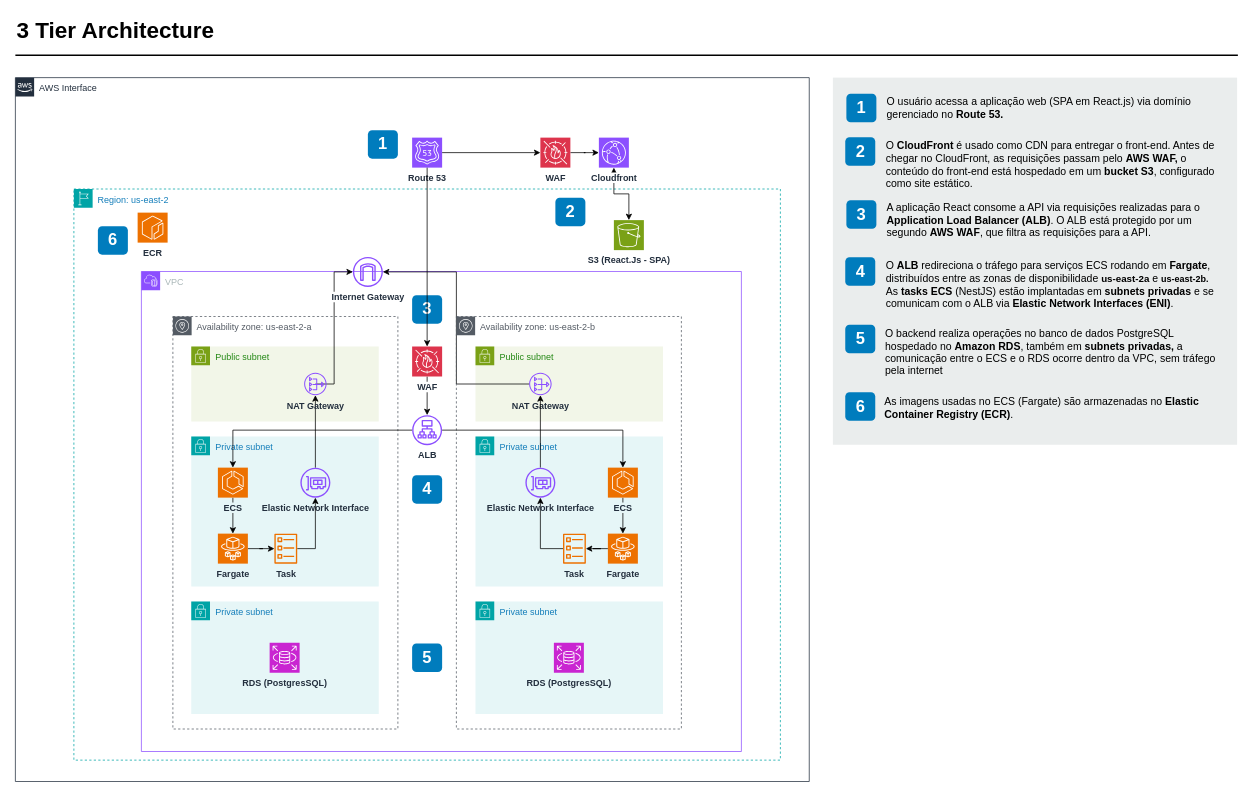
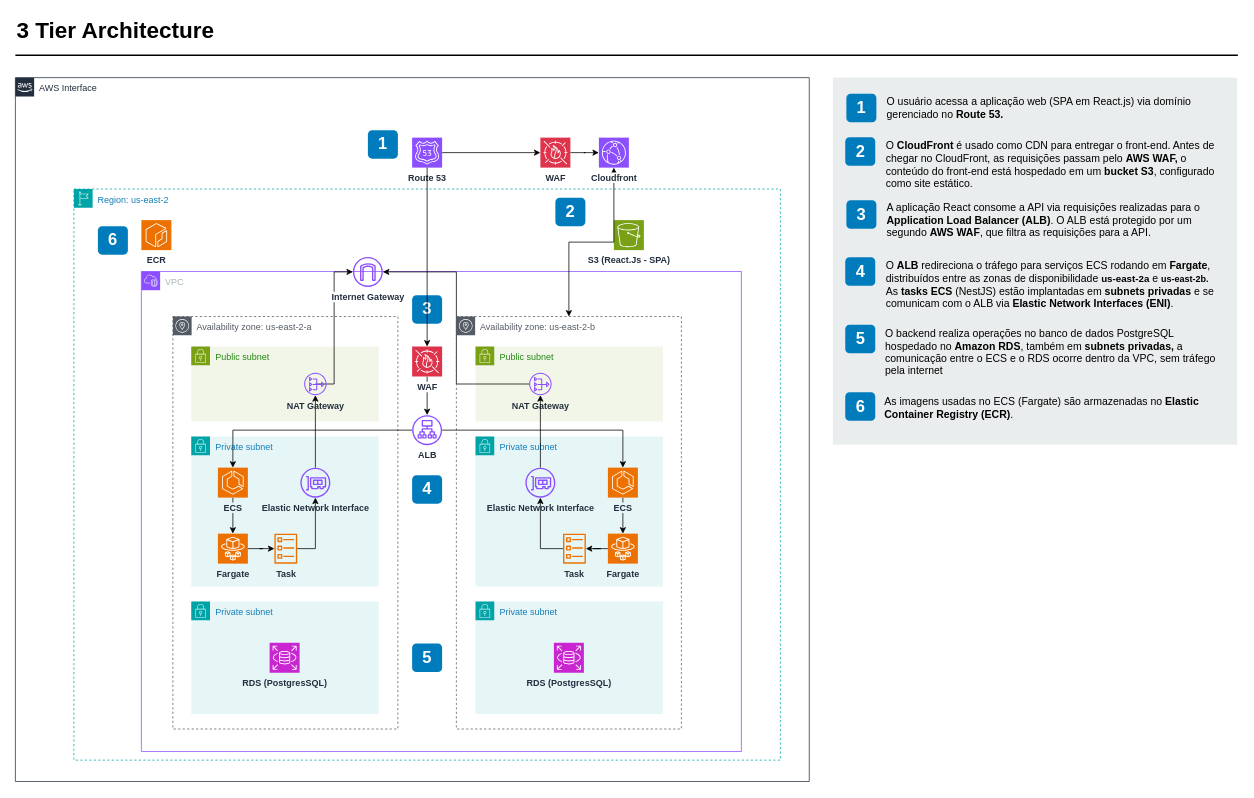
(628, 194) -> (614, 242)
(153, 228) -> (156, 235)
